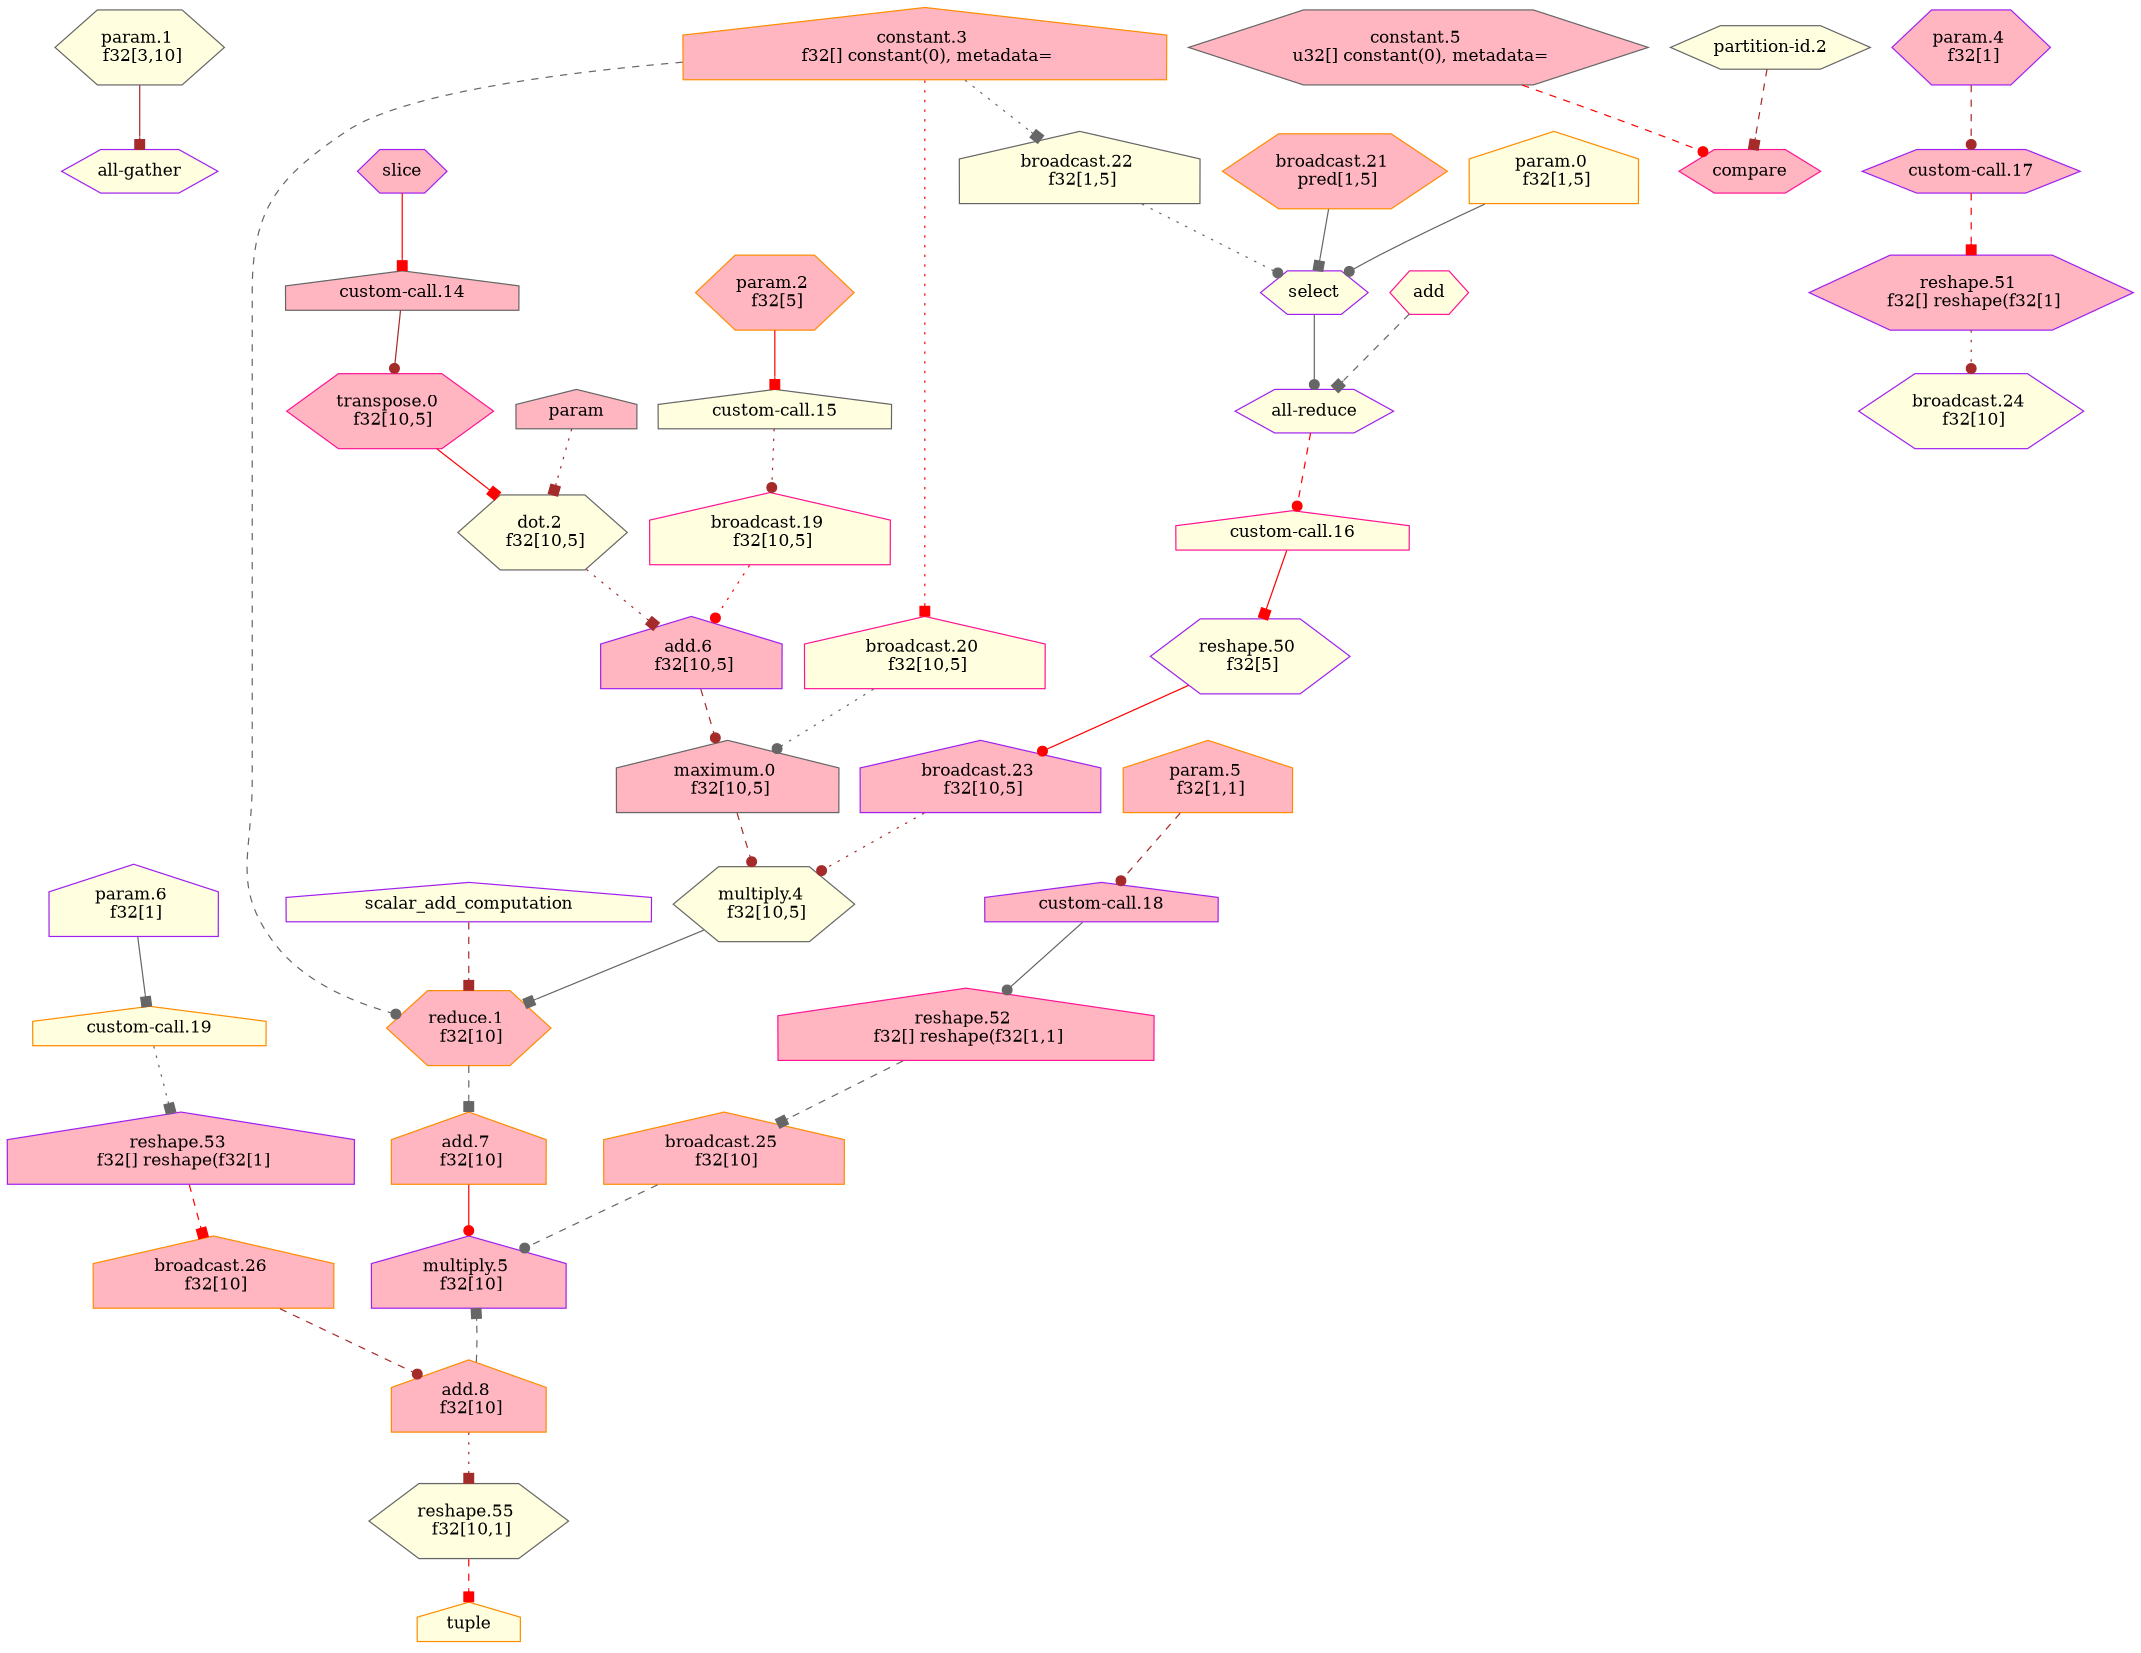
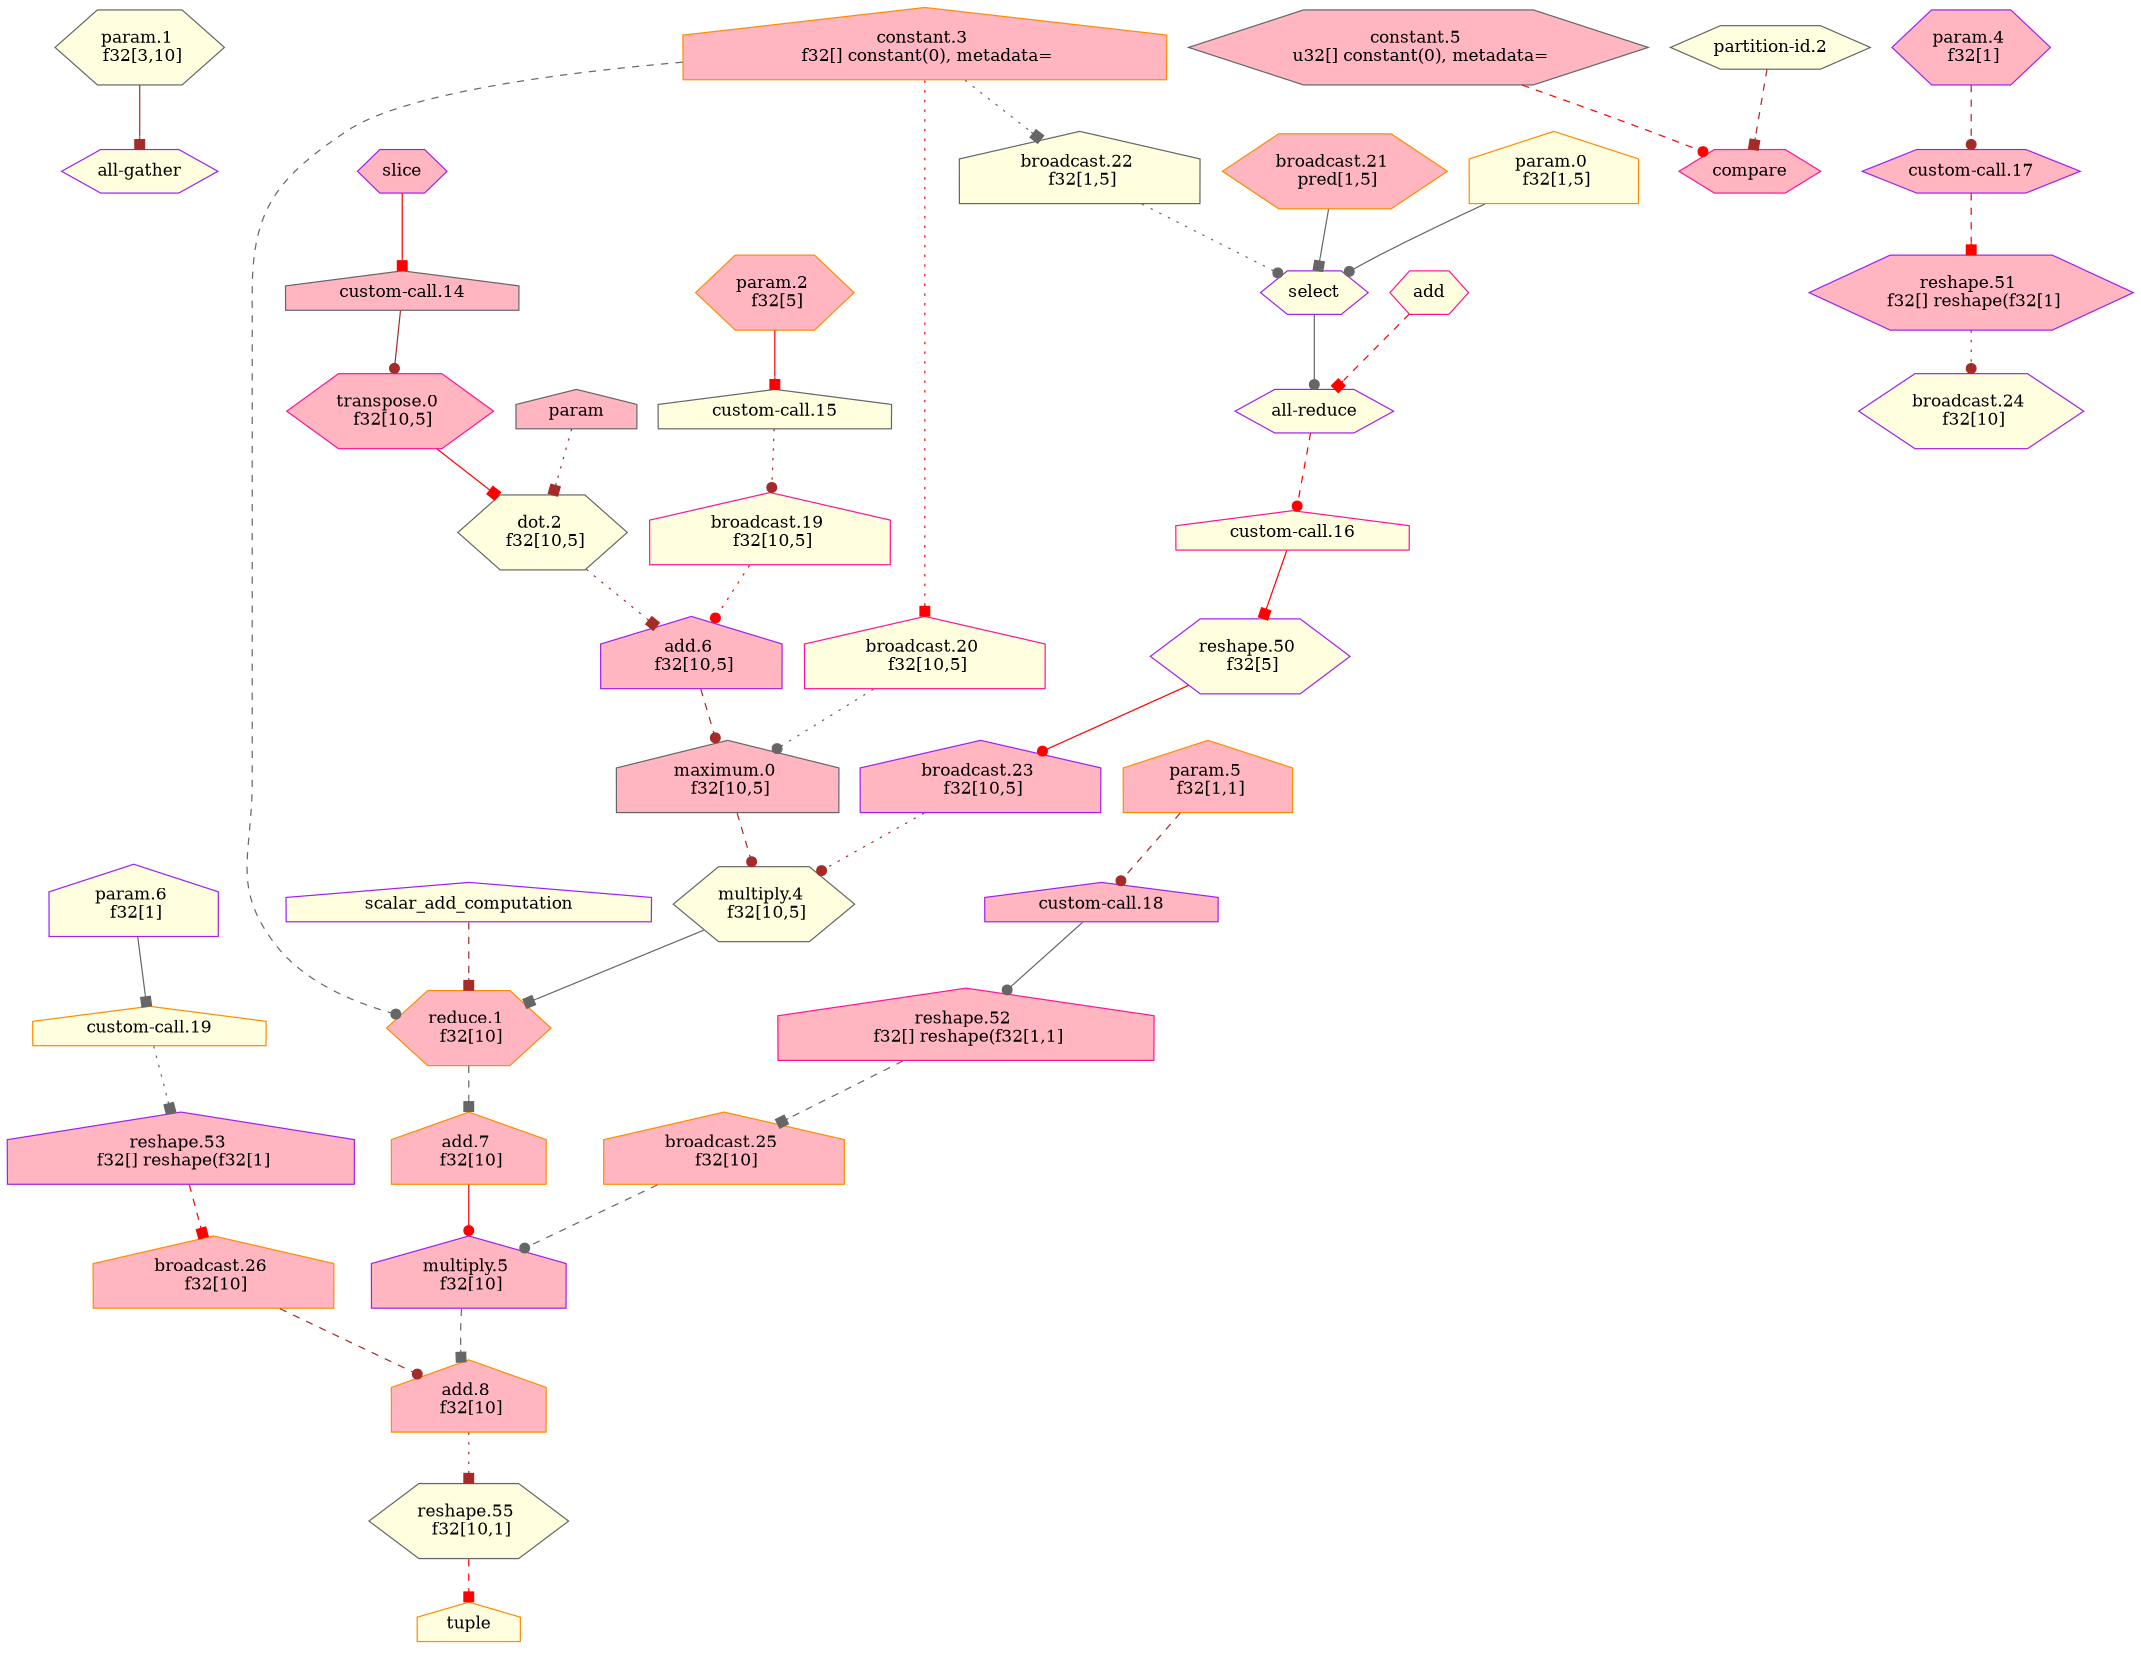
(1377, 347) -> (1377, 347)
(477, 1342) -> (461, 1329)
